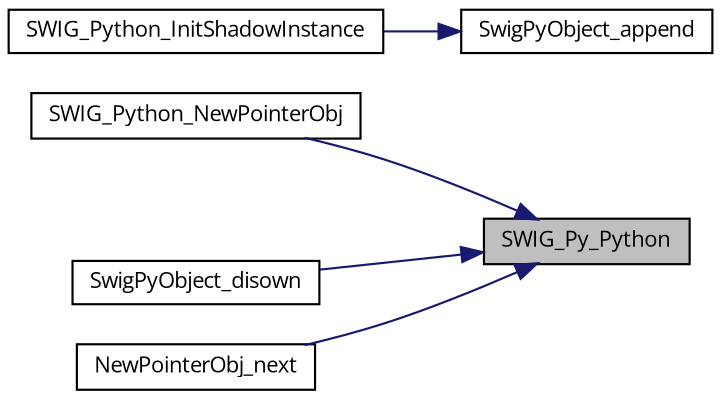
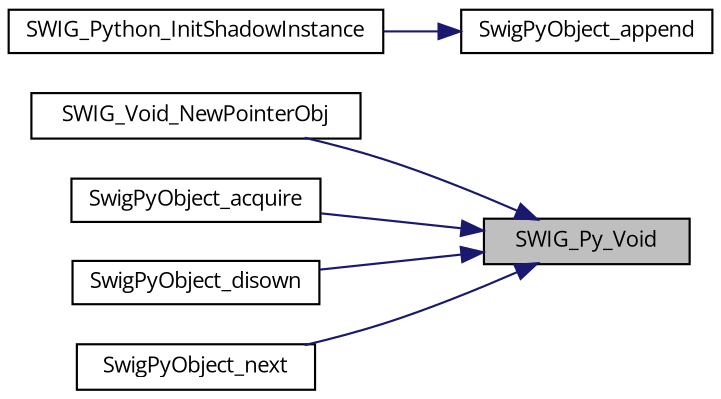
(196, 116) -> (196, 116)
none -> (196, 200)
(587, 241) -> (587, 241)
(196, 367) -> (196, 367)
